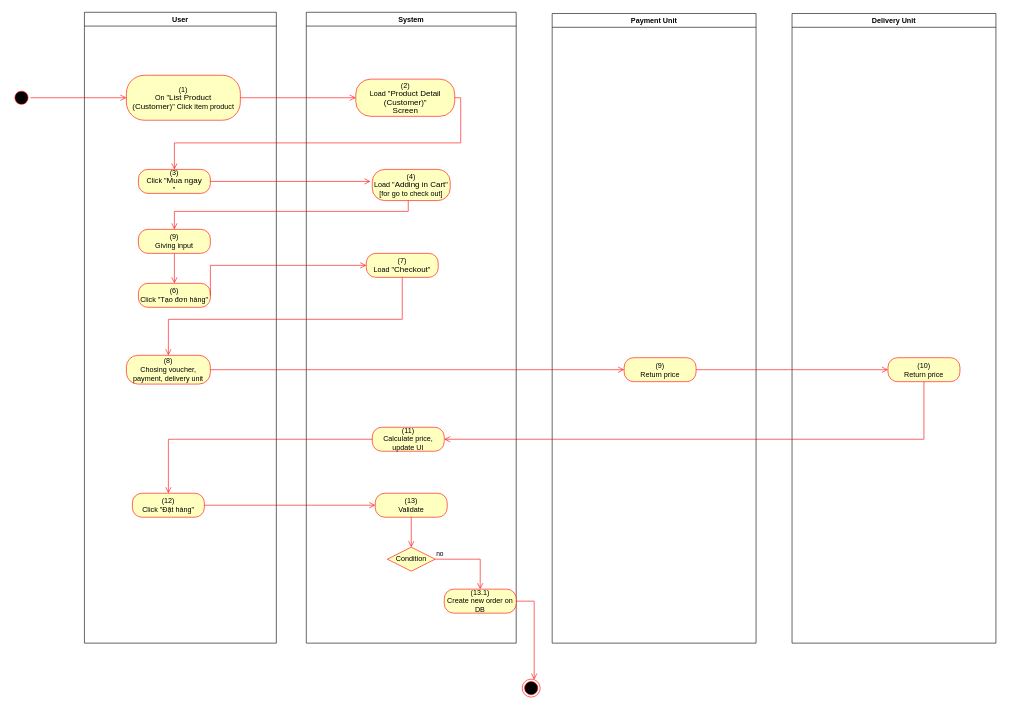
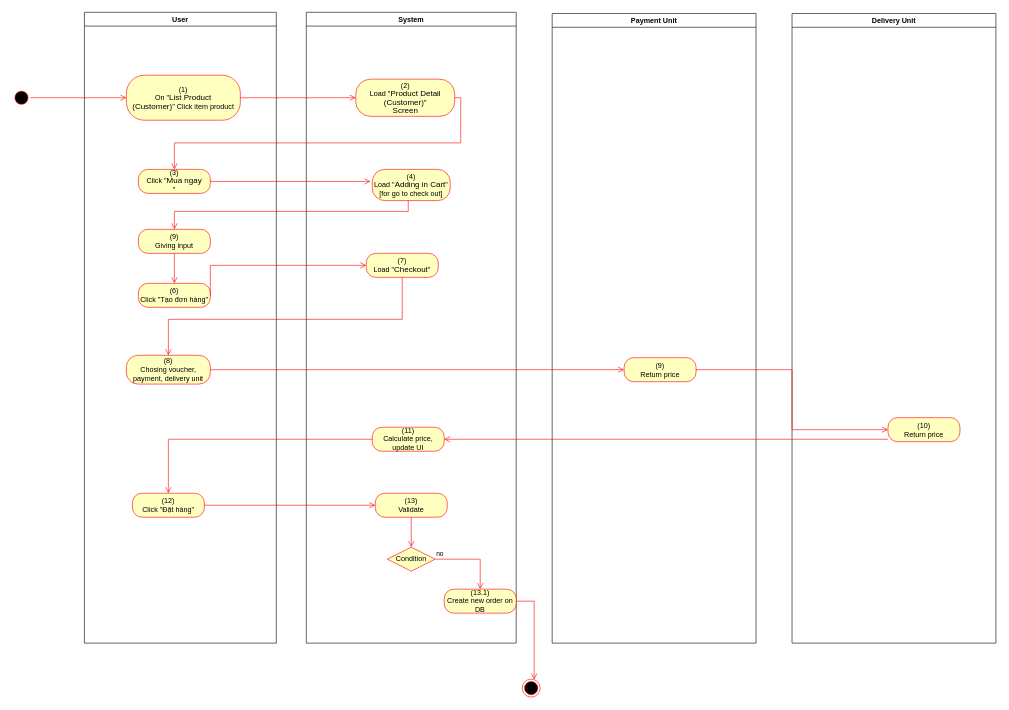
(924, 370) -> (924, 430)
